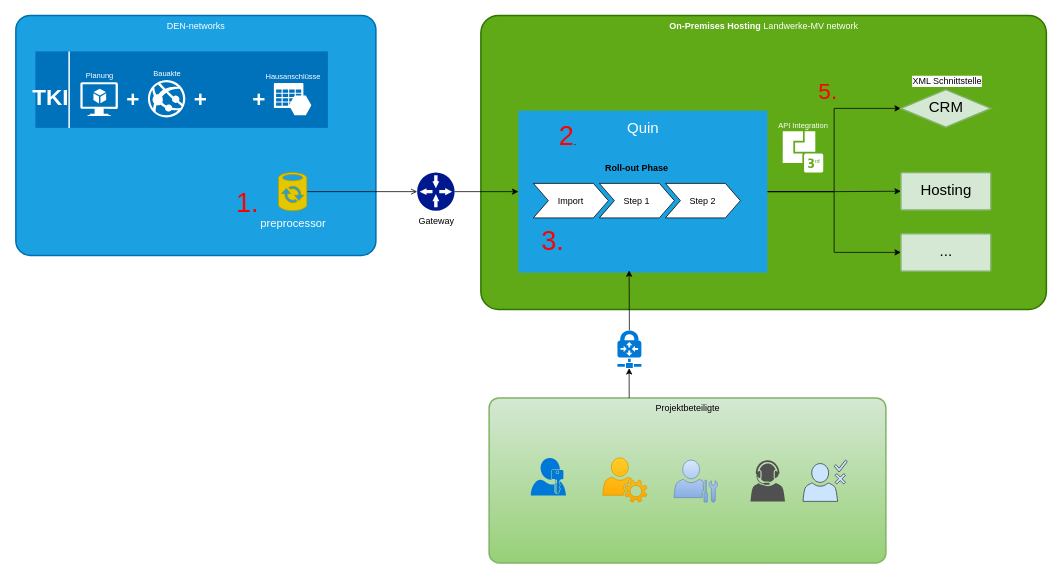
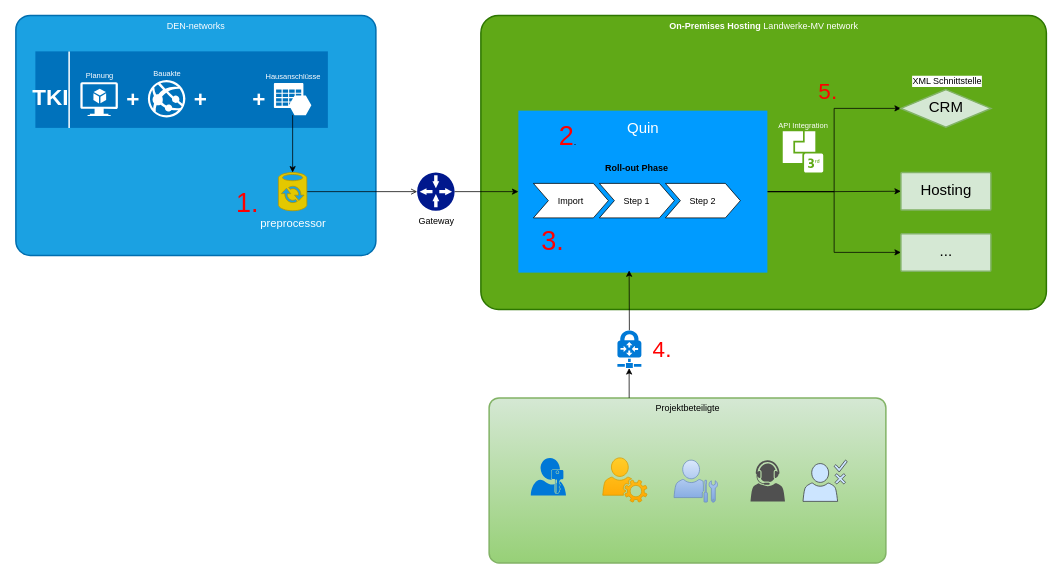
(643, 128) -> (643, 128)
none -> (293, 141)
none -> (662, 349)
